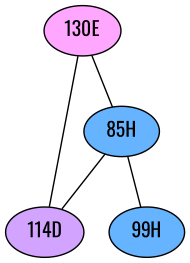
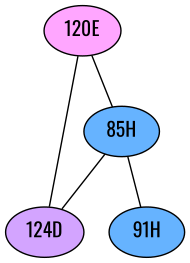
(83, 31) -> (83, 31)
(45, 232) -> (45, 232)
(147, 232) -> (147, 232)
